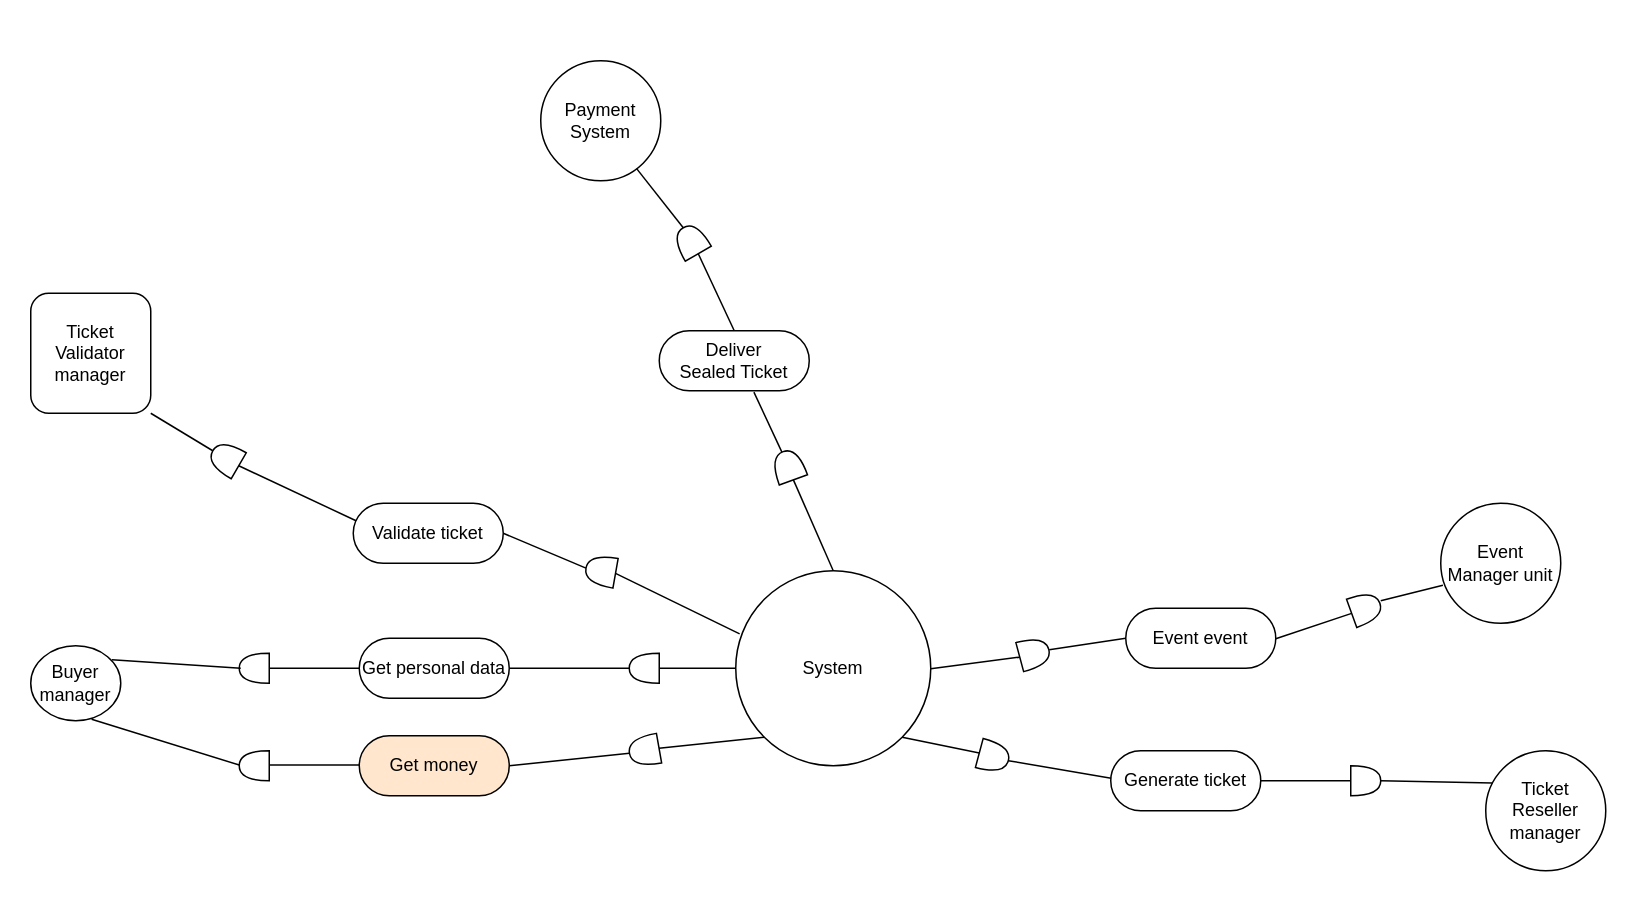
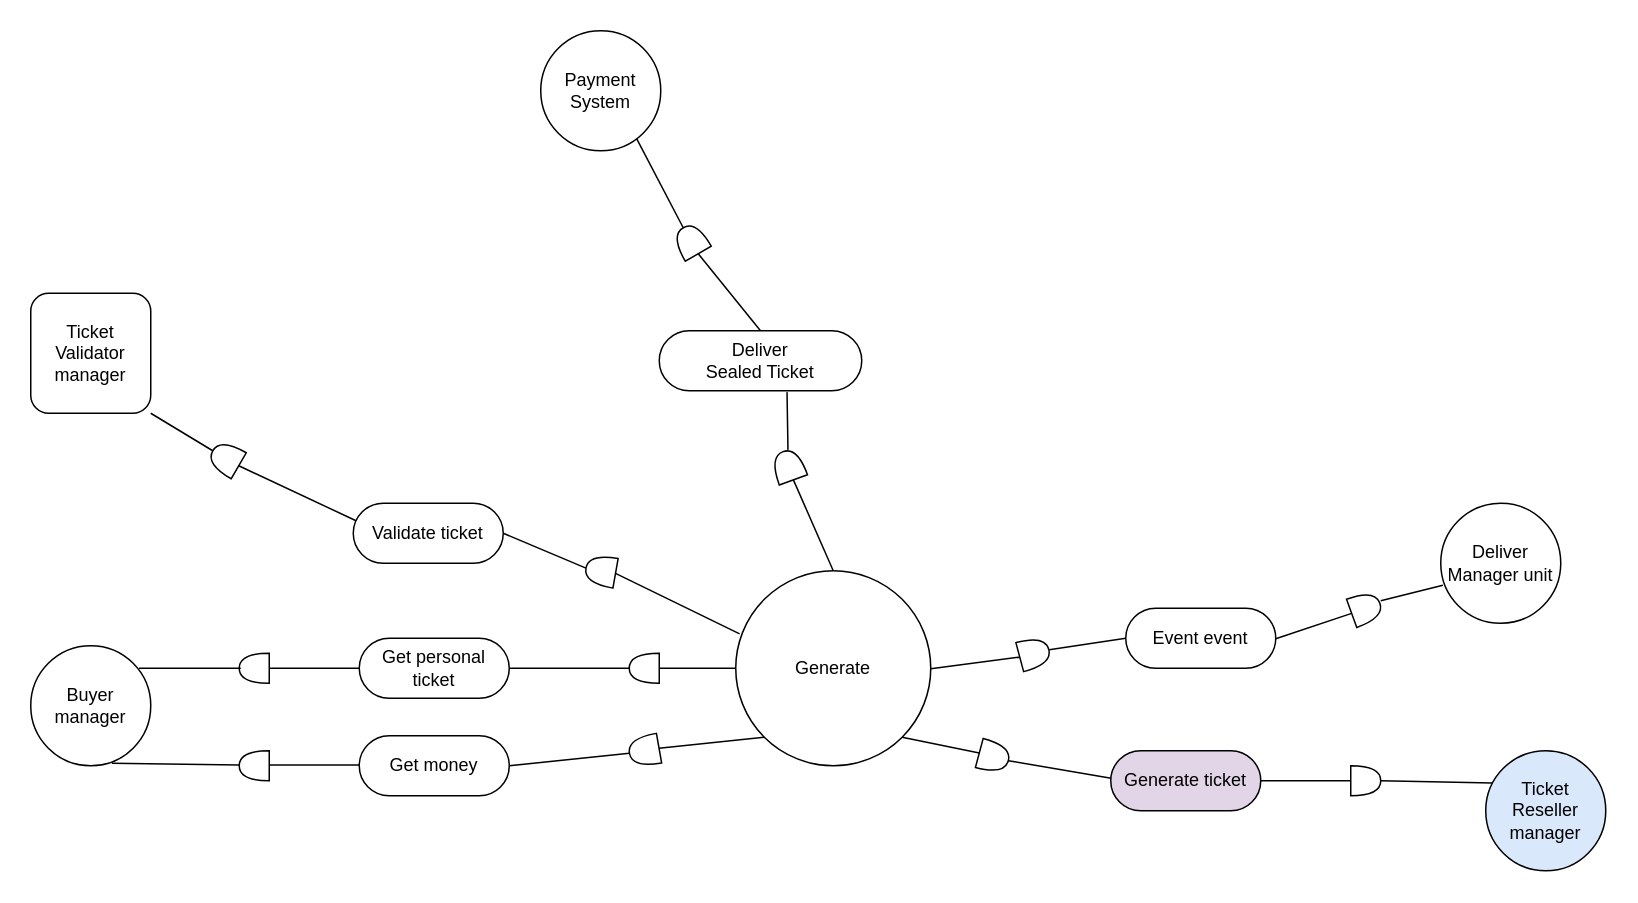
(601, 121) -> (601, 91)
(734, 361) -> (761, 361)
(1501, 563) -> (1501, 563)
(434, 668) -> (434, 668)
(833, 668) -> (833, 668)
(76, 683) -> (91, 706)
(434, 766) -> (434, 766)
(1186, 781) -> (1186, 781)
(1546, 811) -> (1546, 811)
